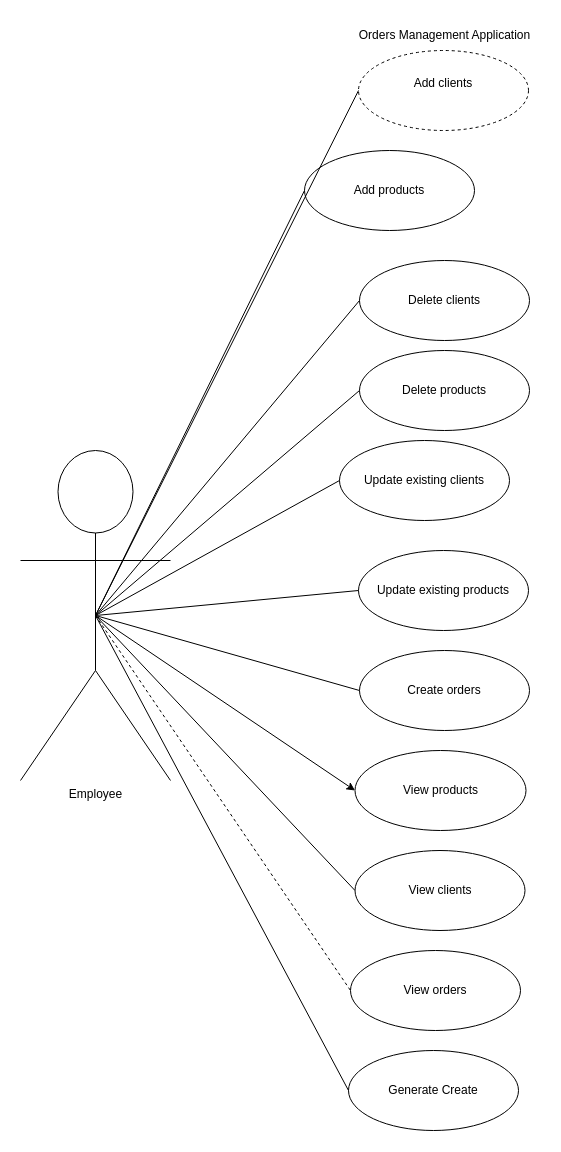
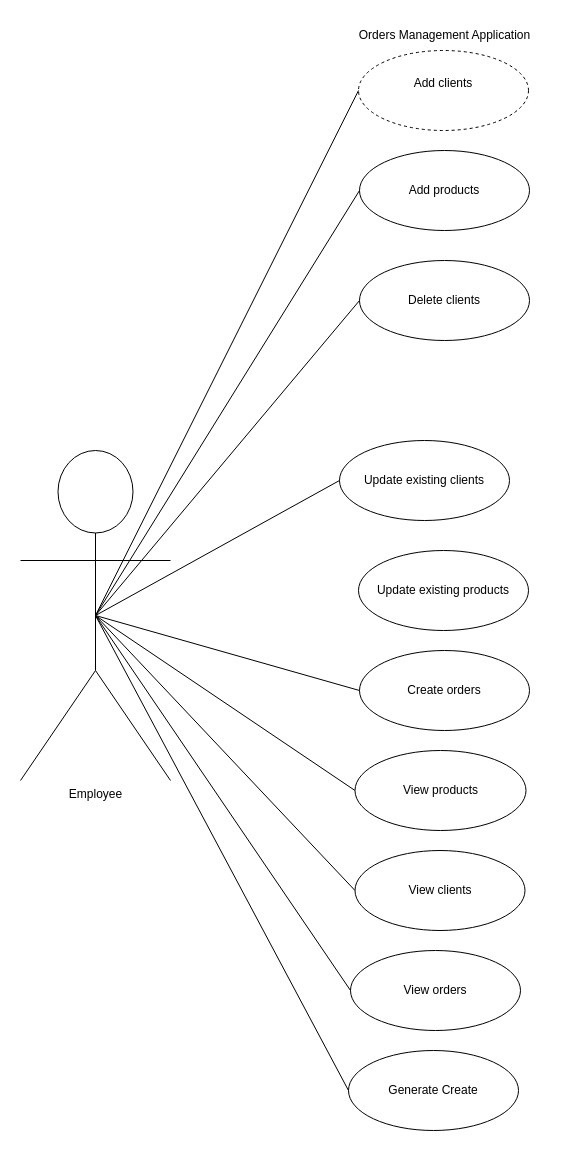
(390, 191) -> (445, 191)
(445, 391) -> none
(231, 500) -> none
(229, 603) -> none
(348, 786) -> (351, 788)
(226, 807) -> (226, 807)
